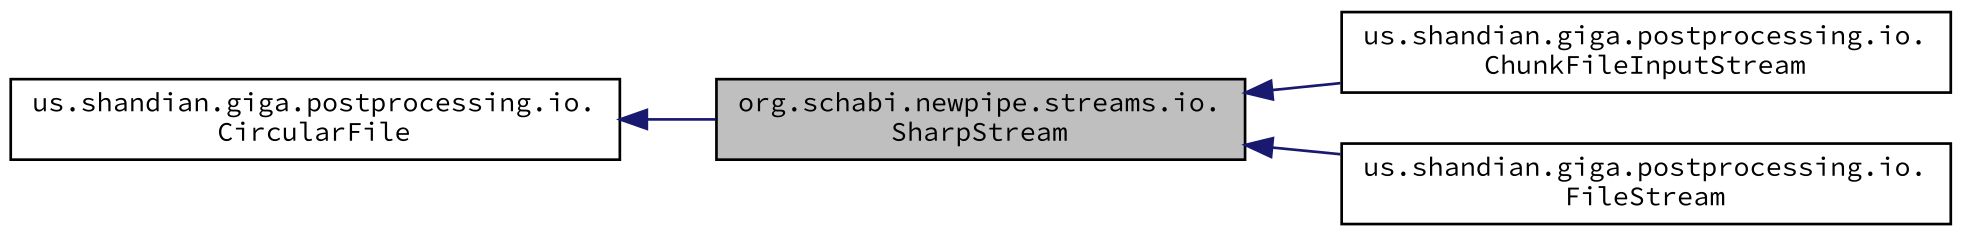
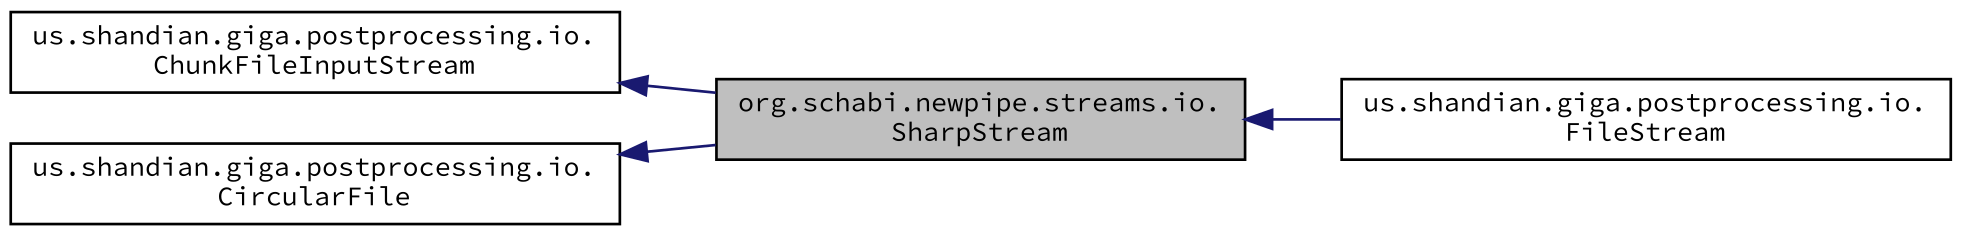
(1307, 87) -> (681, 89)
